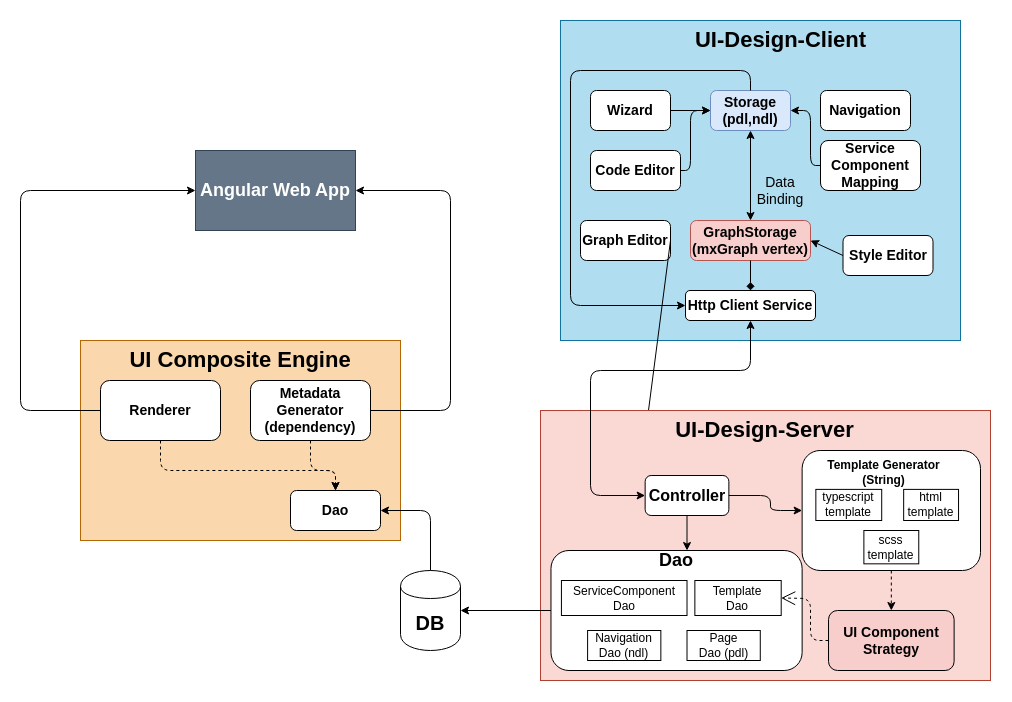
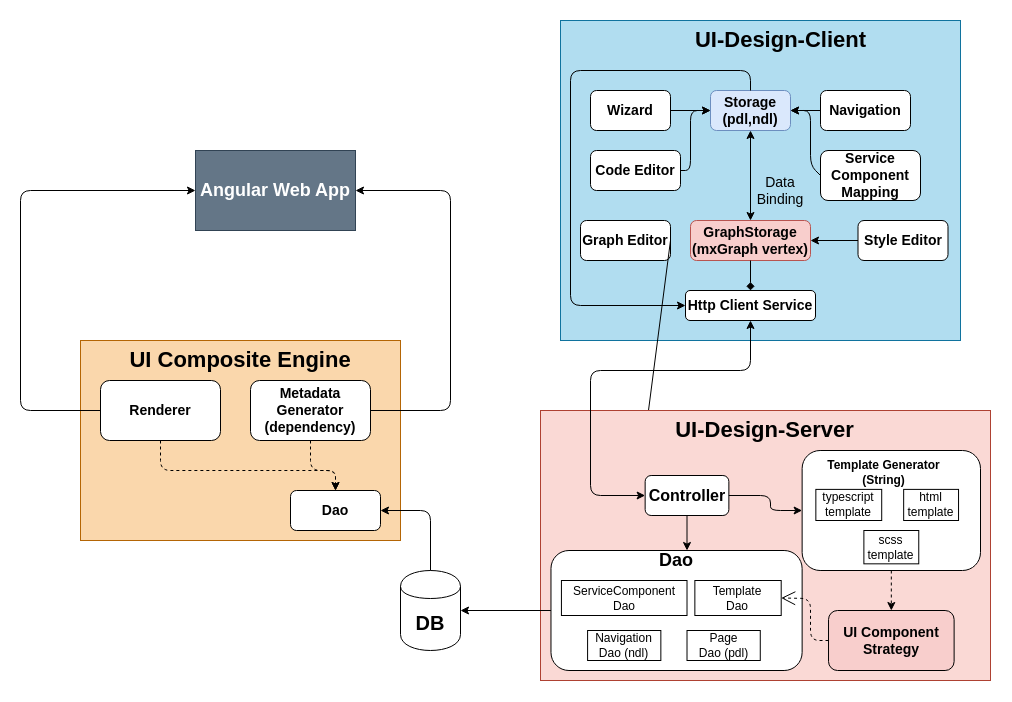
none -> (815, 111)
(871, 166) -> (871, 176)
(888, 256) -> (903, 241)
